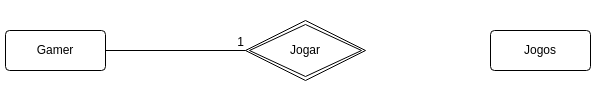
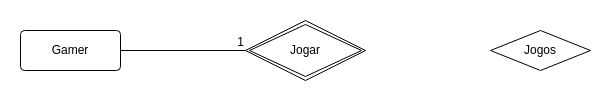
(56, 51) -> (71, 51)
(541, 51) -> (541, 51)
